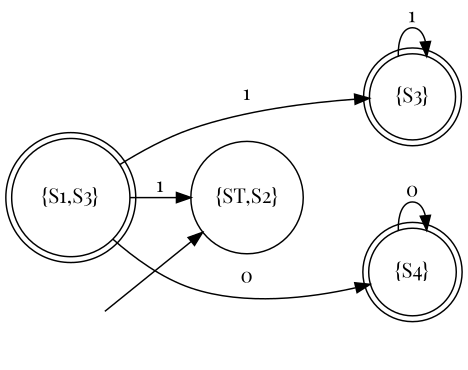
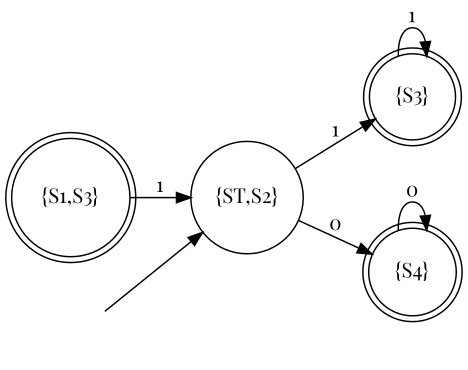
(233, 117) -> (329, 148)
(227, 296) -> (329, 234)
